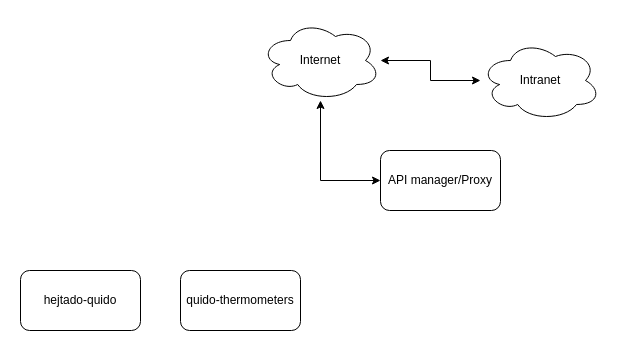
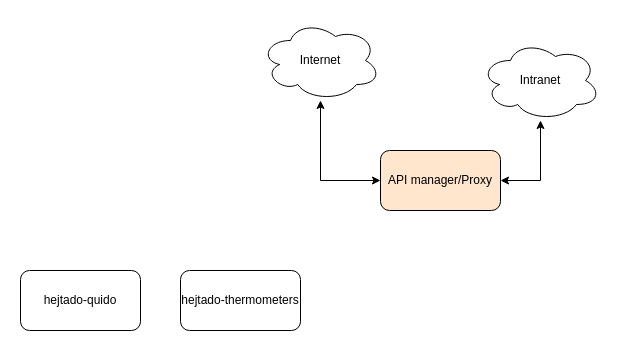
(431, 71) -> (541, 170)
(441, 181) -> (441, 181)
(241, 301) -> (241, 301)
